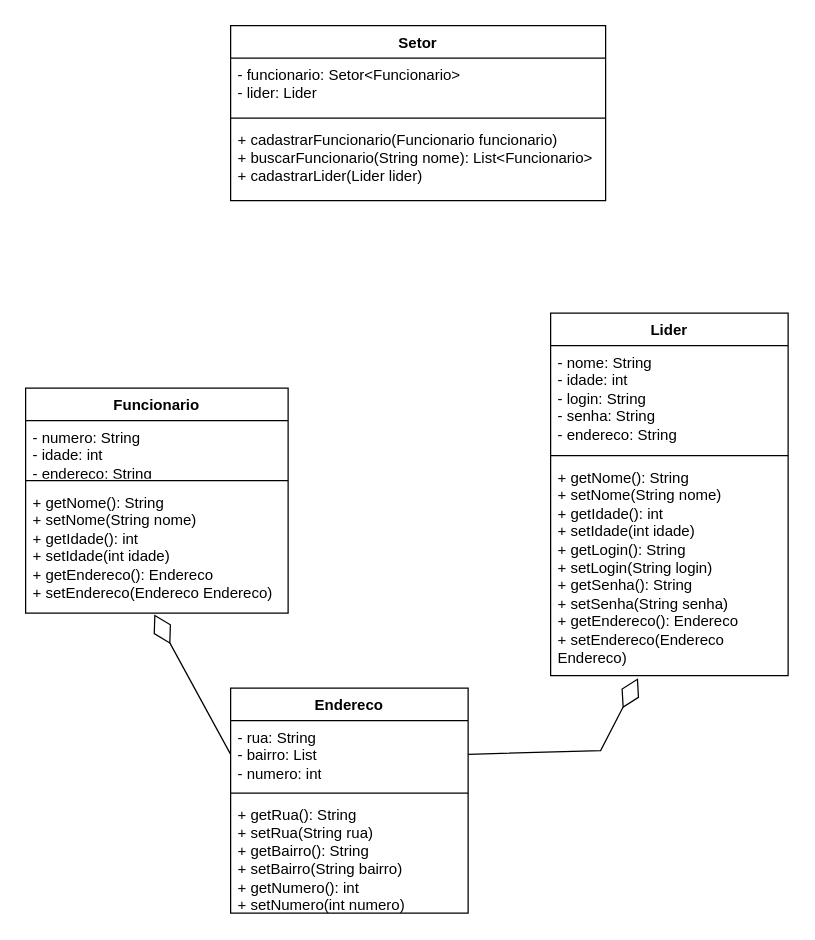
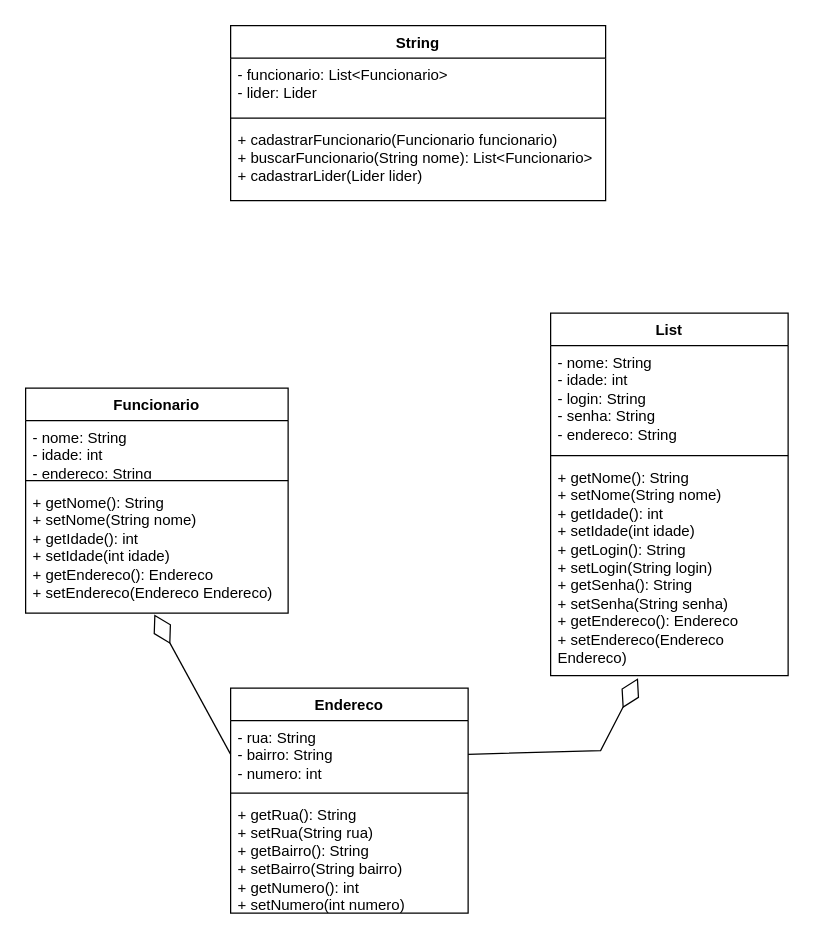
(418, 43) -> (418, 43)
(363, 85) -> (357, 85)
(669, 331) -> (669, 331)
(101, 456) -> (101, 456)
(287, 756) -> (296, 756)
